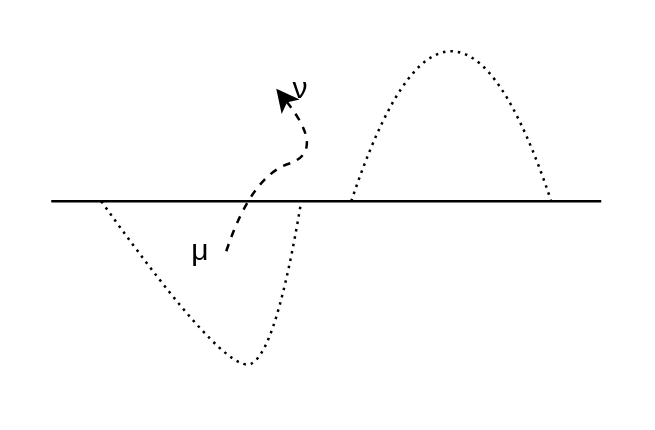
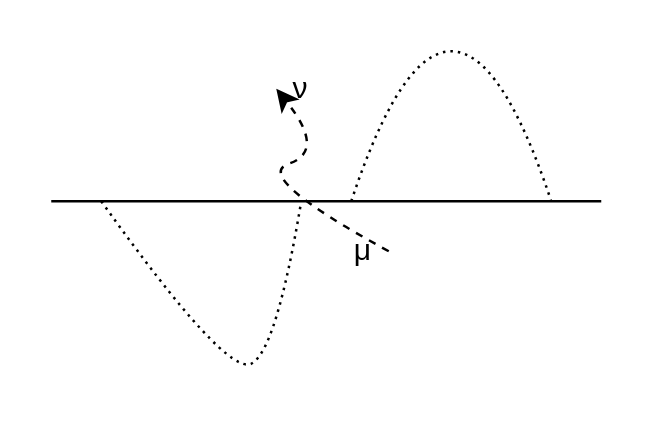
(201, 251) -> (364, 251)
